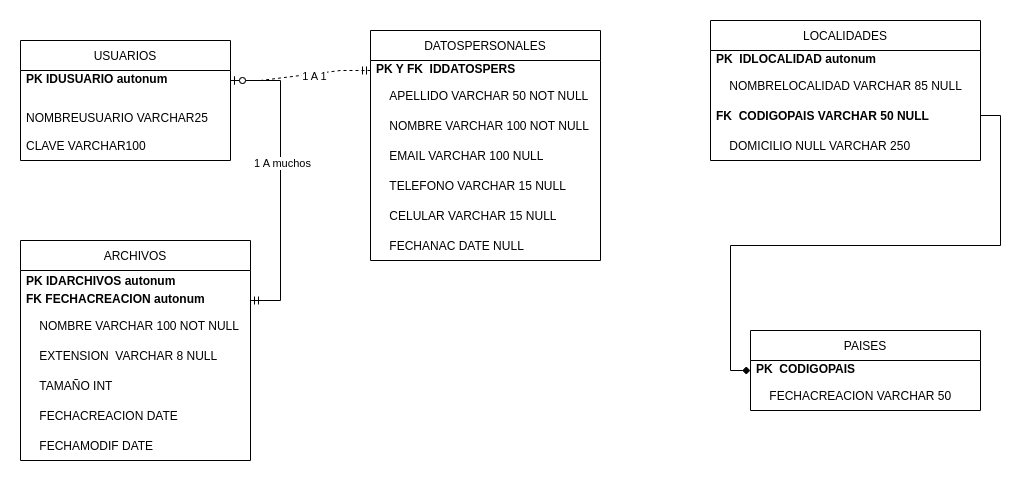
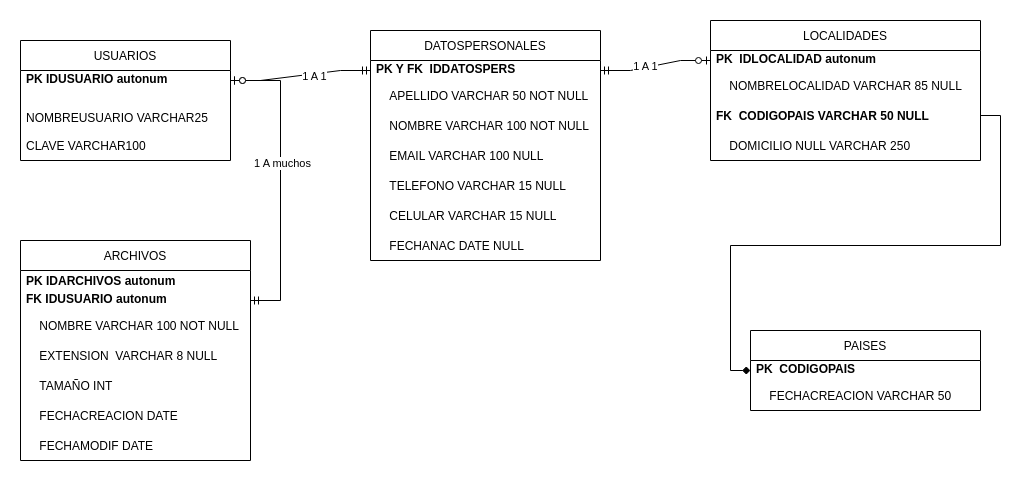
none -> (655, 66)
(349, 71) -> (349, 71)
(104, 299) -> (90, 299)
